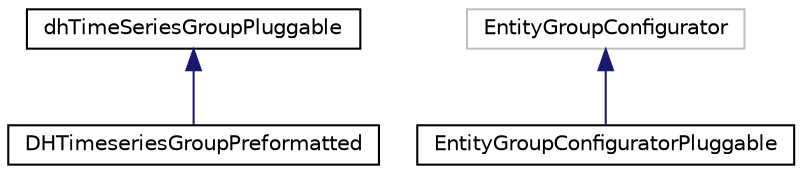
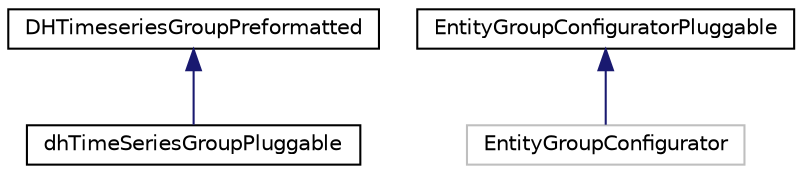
(194, 98) -> (194, 98)
(606, 98) -> (606, 98)
